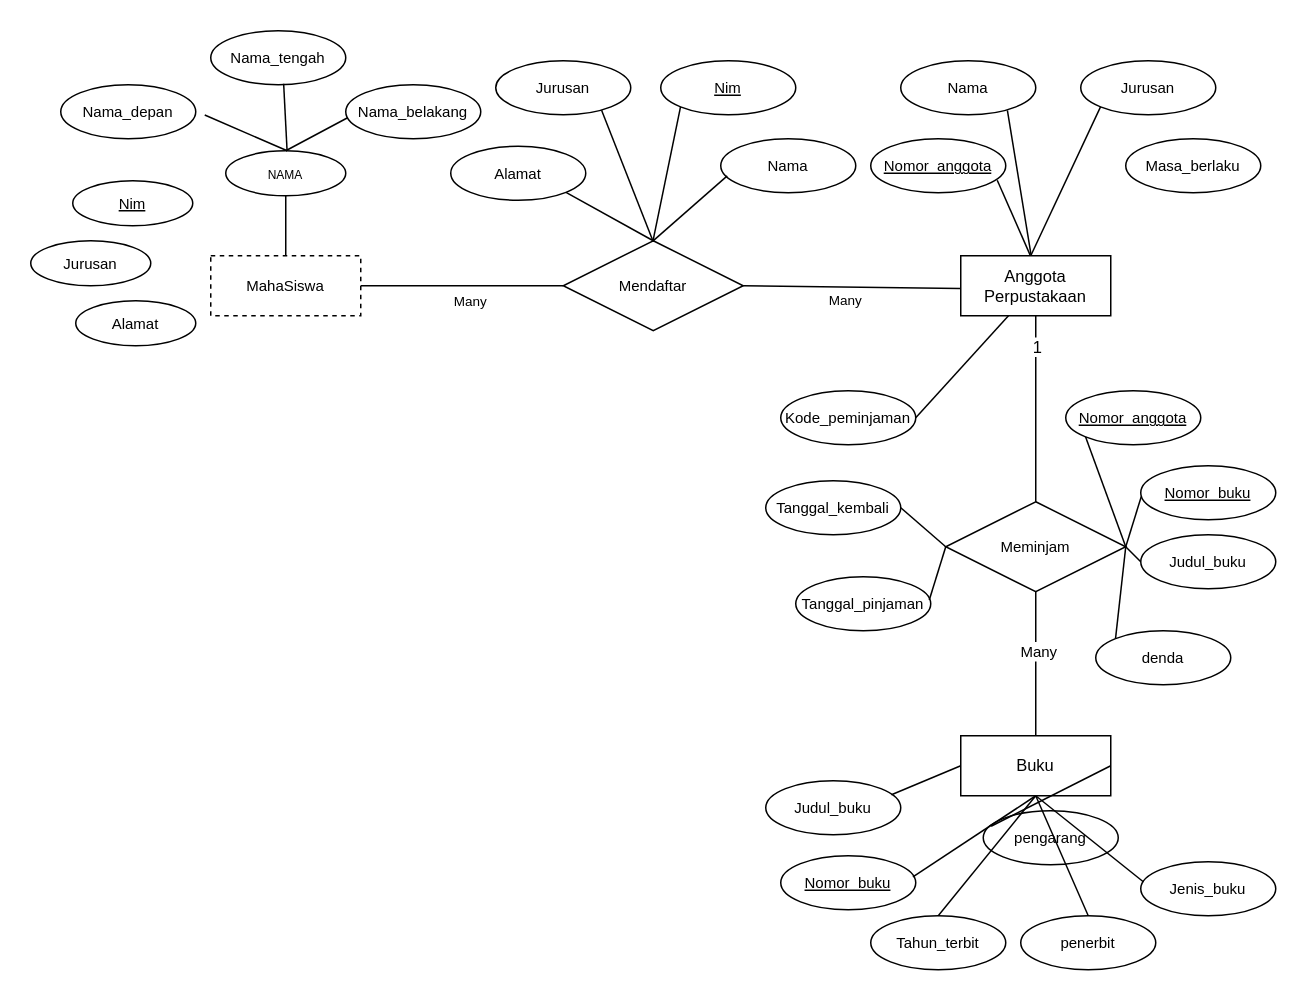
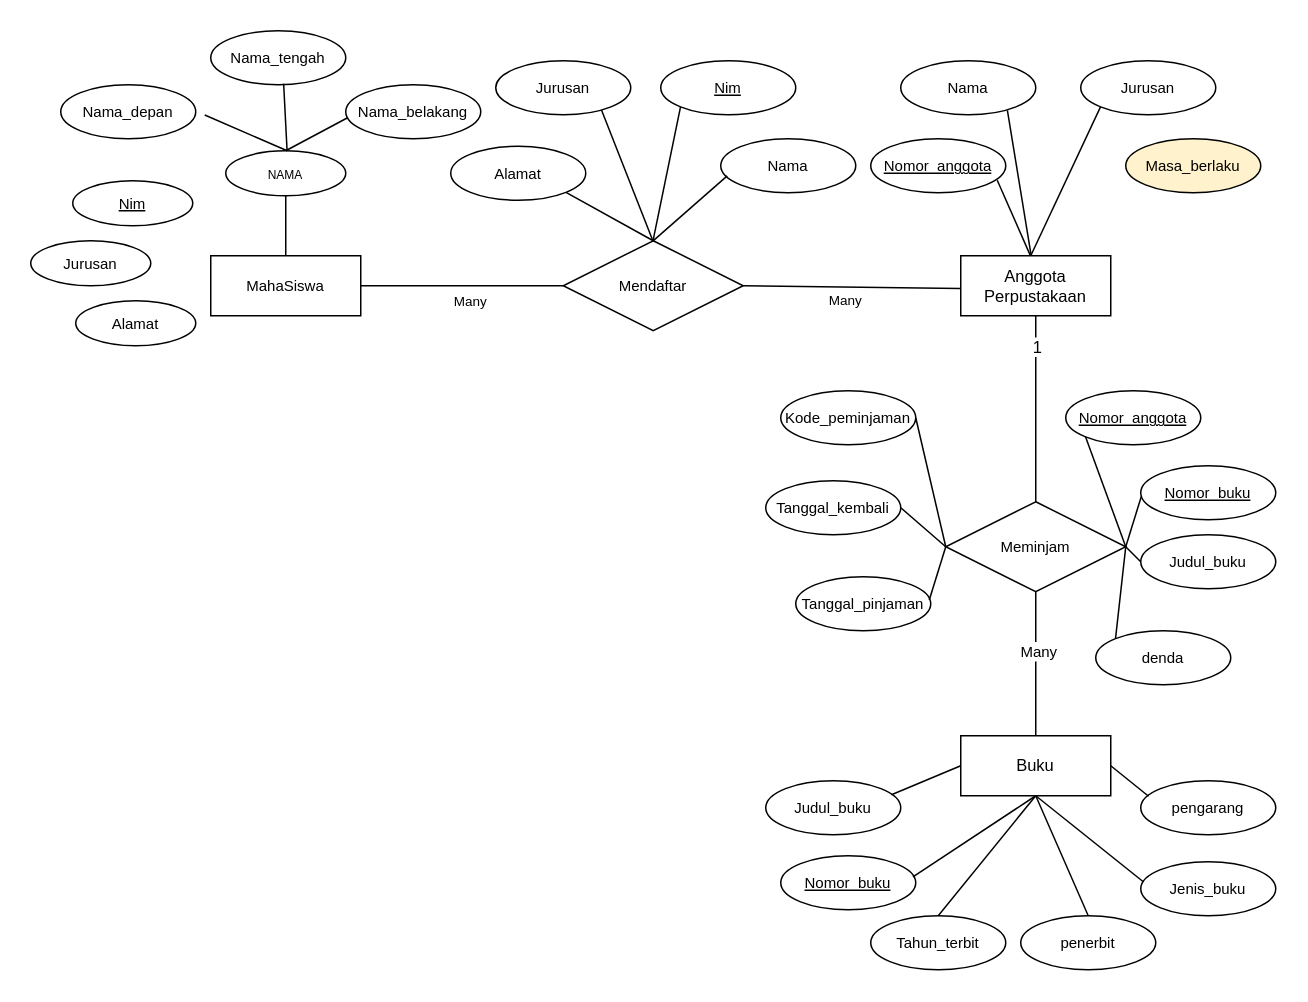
(1193, 166) -> (1193, 166)
(286, 286) -> (286, 286)
(962, 367) -> (931, 481)
(1051, 838) -> (1208, 808)
